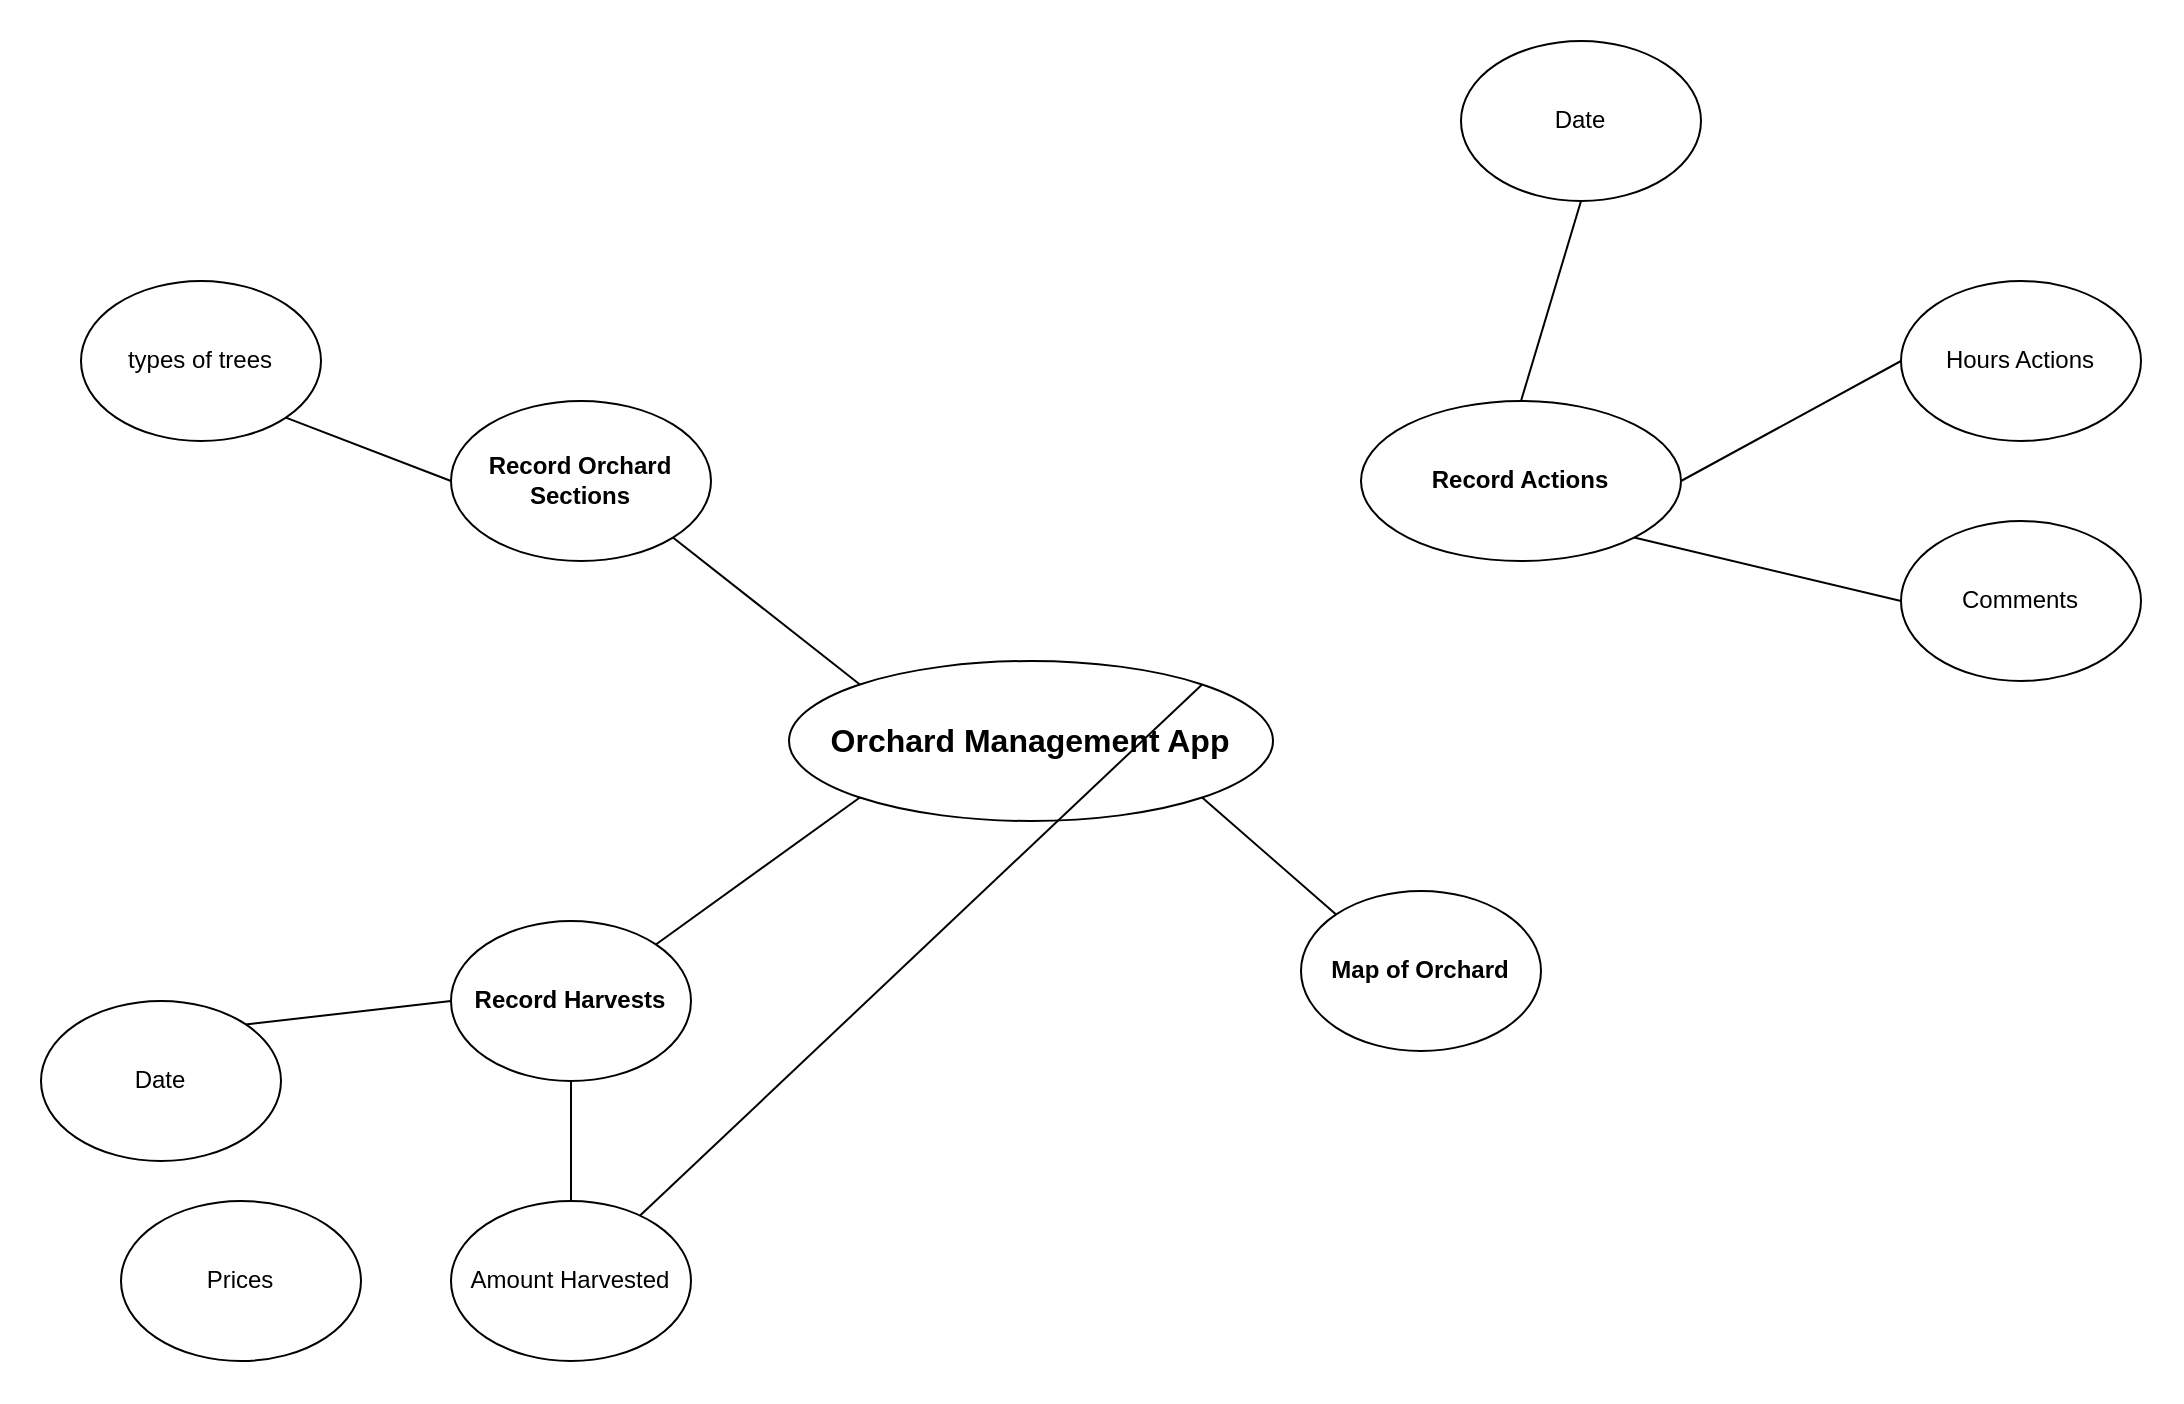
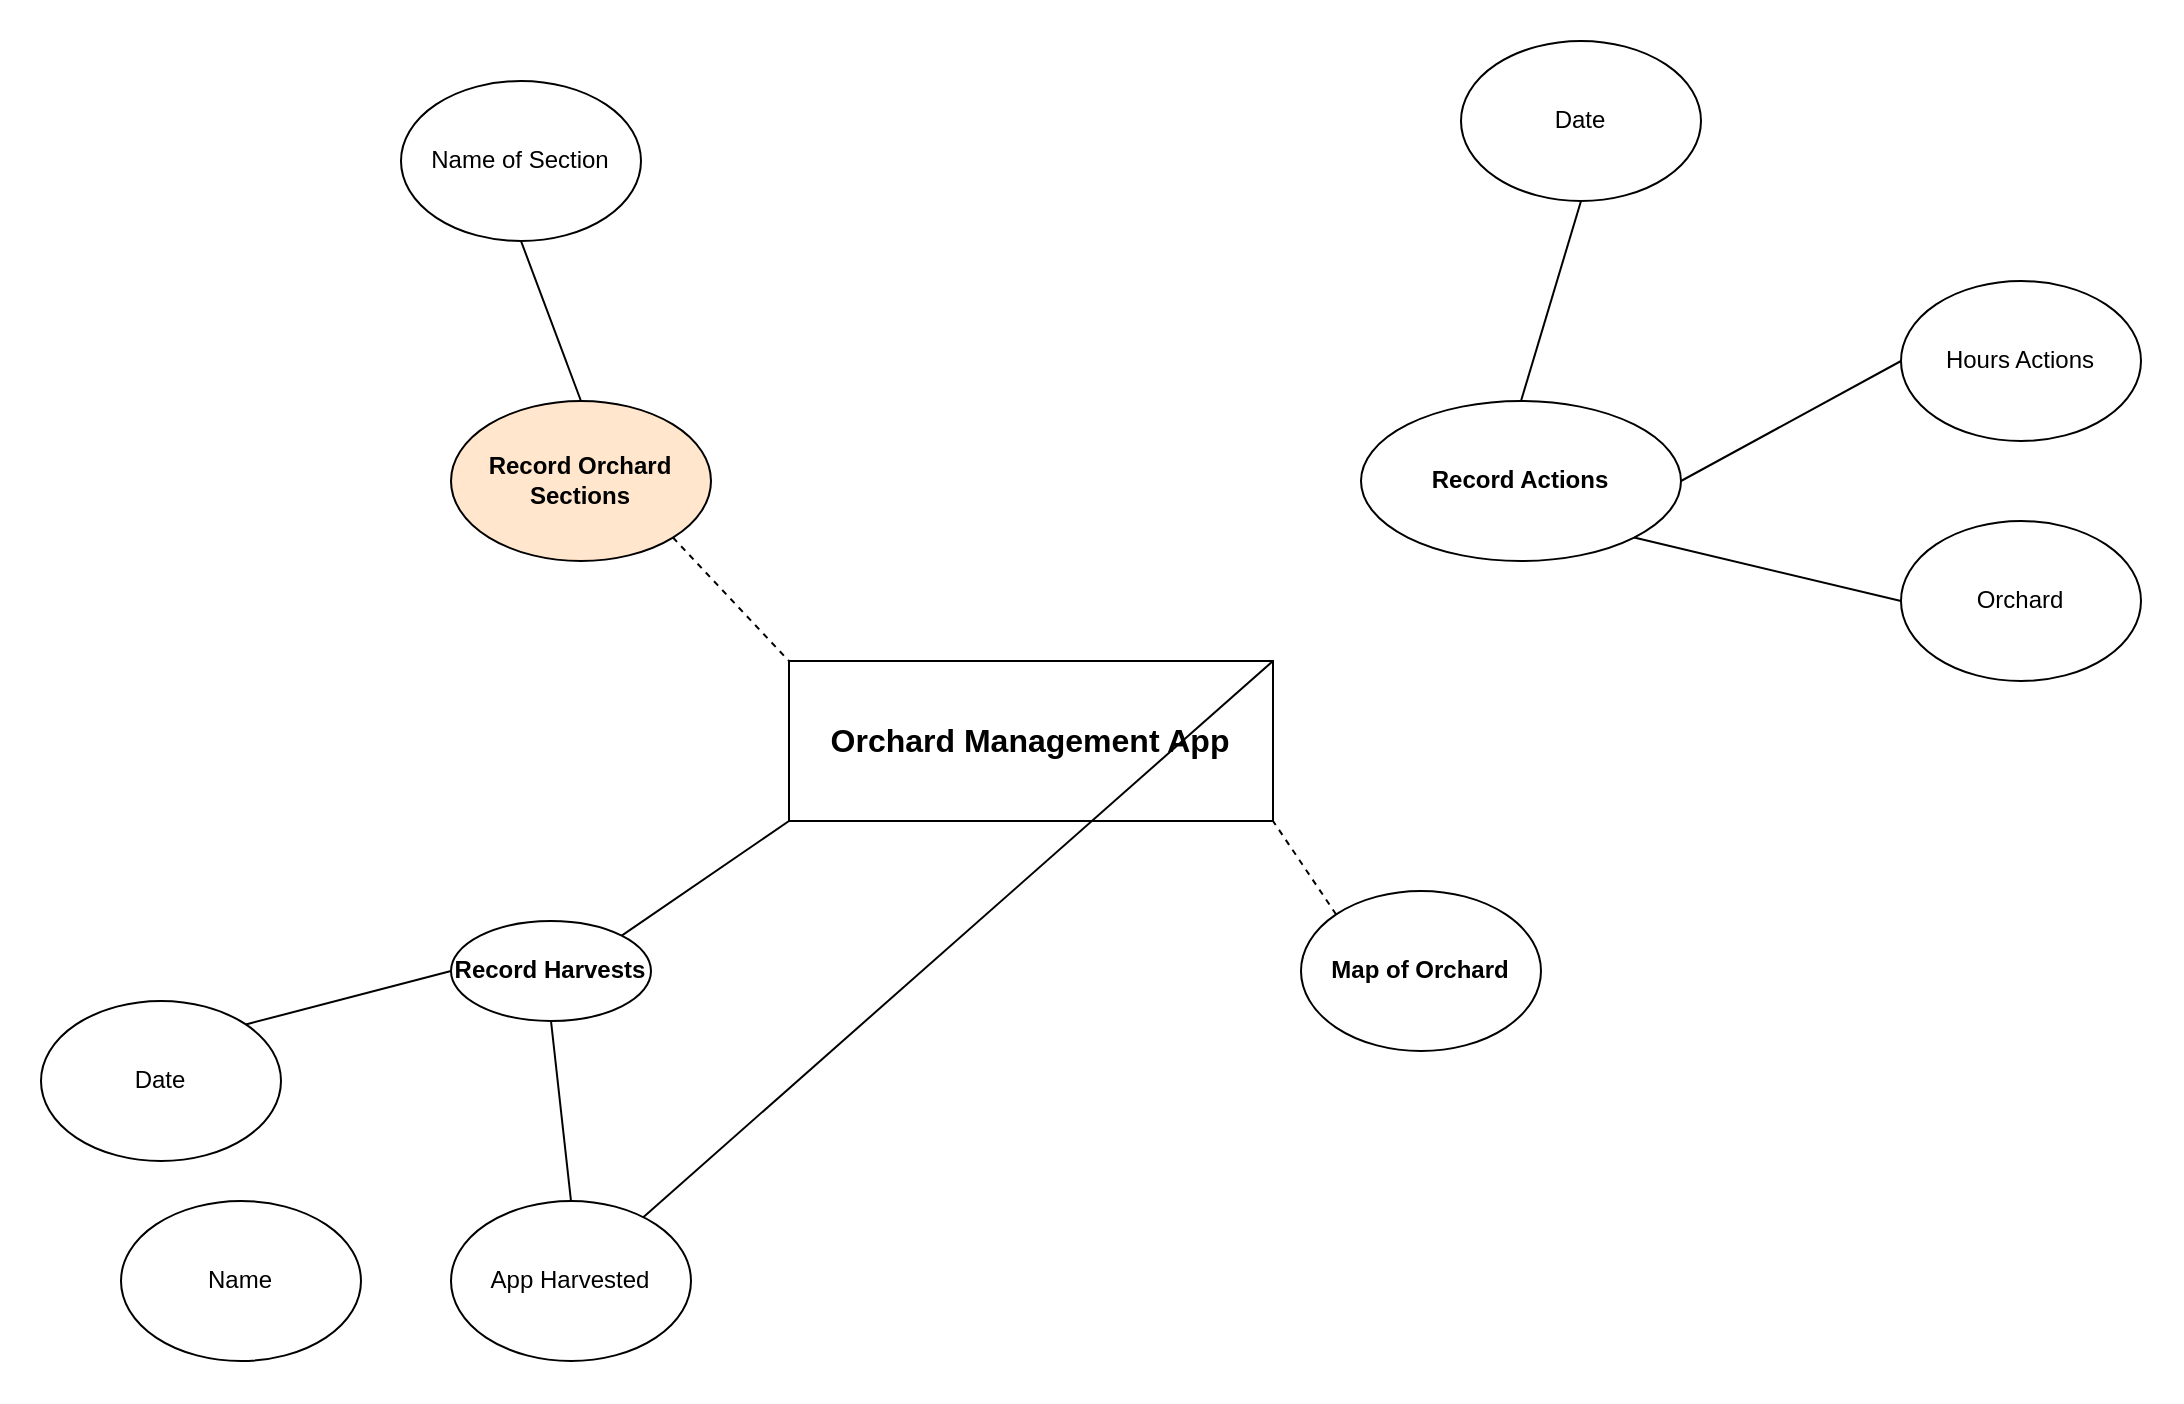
none -> (521, 161)
none -> (551, 321)
(201, 361) -> none
(368, 449) -> none
(581, 481) -> (581, 481)
(2021, 601) -> (2021, 601)
(766, 611) -> (731, 599)
(1031, 741) -> (1031, 741)
(1270, 856) -> (1305, 868)
(571, 1001) -> (551, 971)
(241, 1281) -> (241, 1281)
(571, 1281) -> (571, 1281)
